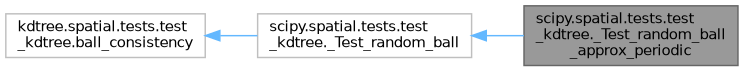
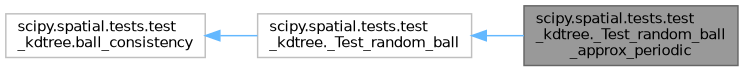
(106, 36) -> (106, 36)
